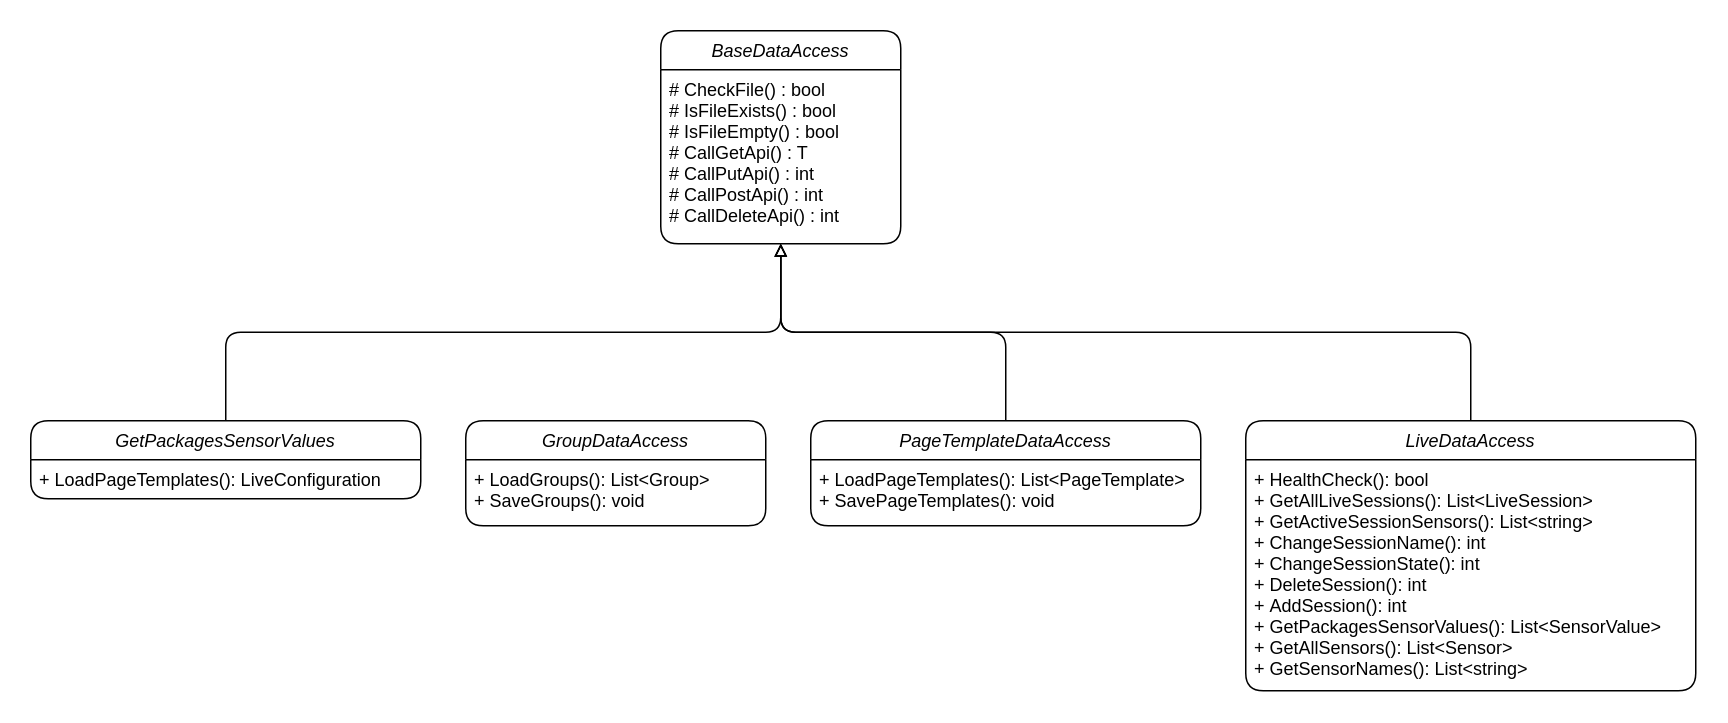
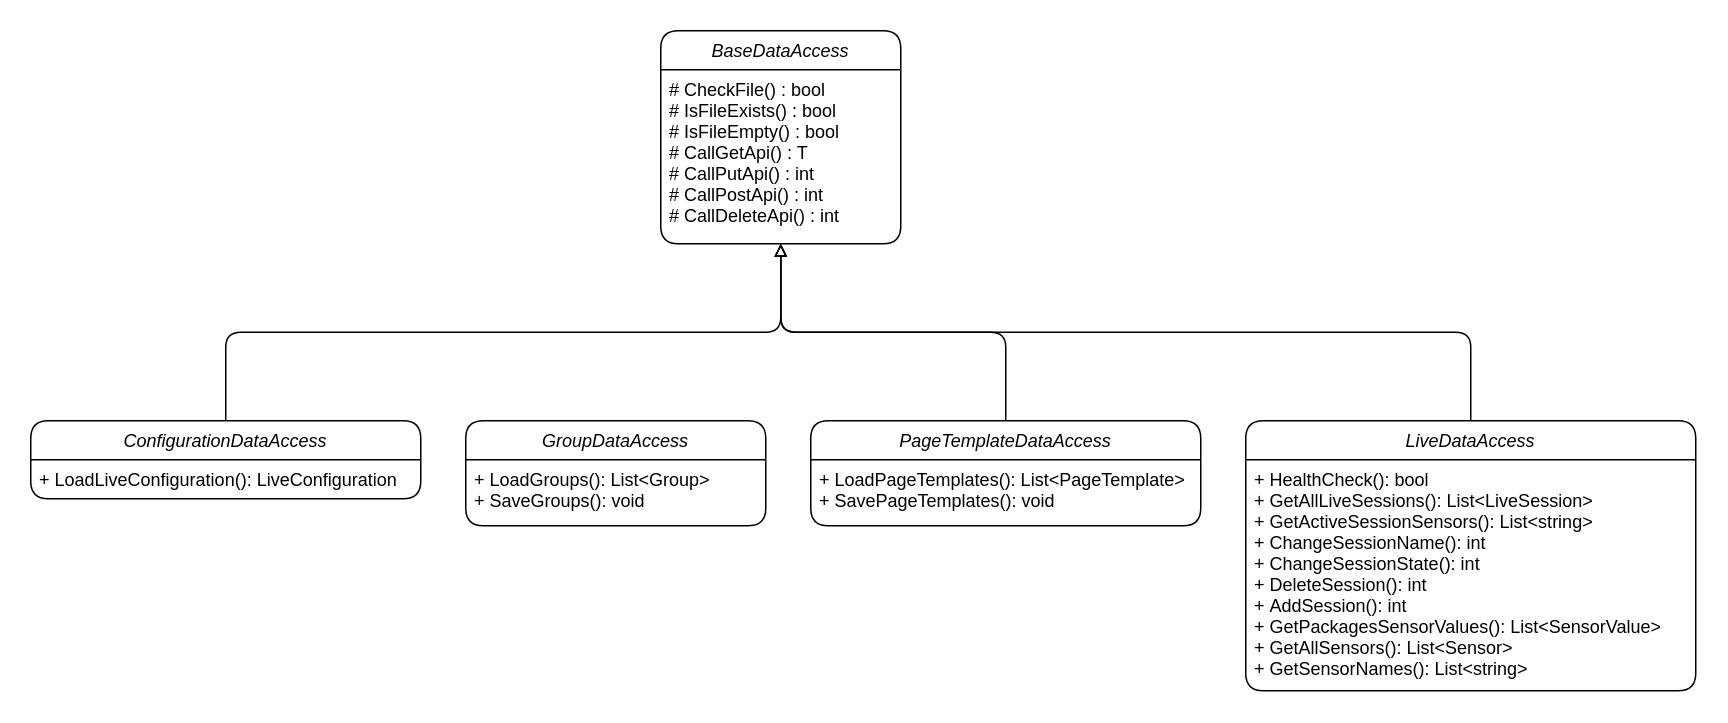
(225, 441) -> (225, 441)
(224, 480) -> (240, 480)
